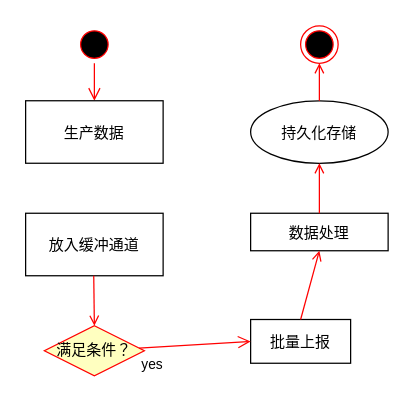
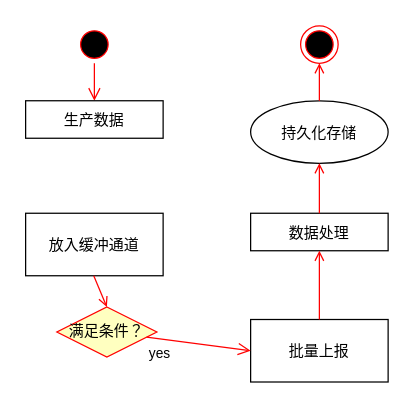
(94, 132) -> (94, 119)
(301, 341) -> (319, 351)
(94, 351) -> (107, 332)
